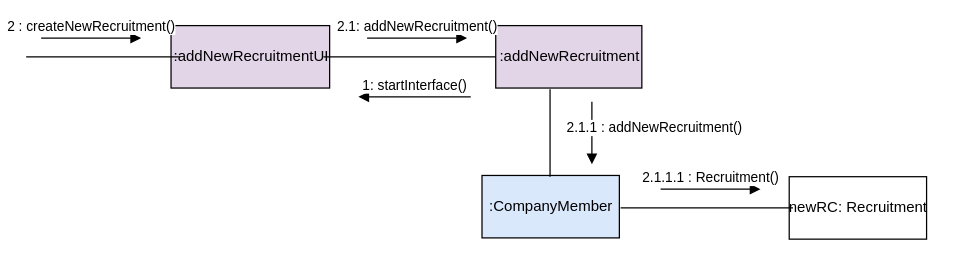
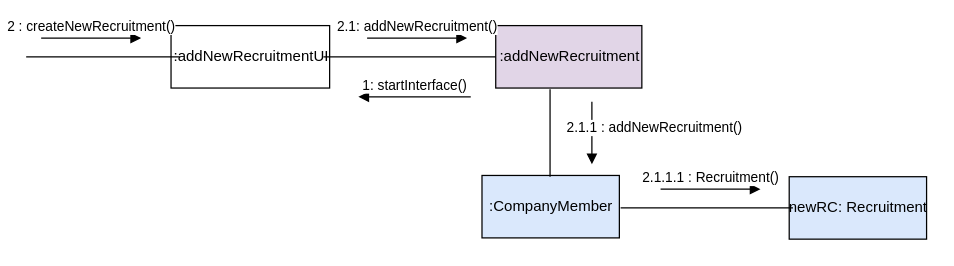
(250, 57) -> (250, 57)
(858, 208) -> (858, 208)
